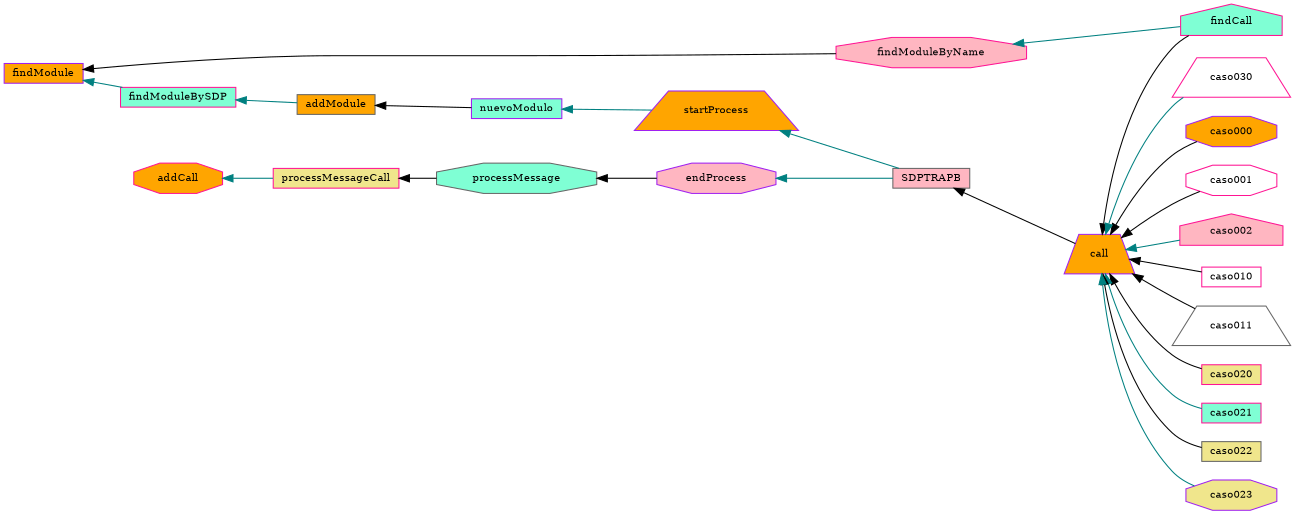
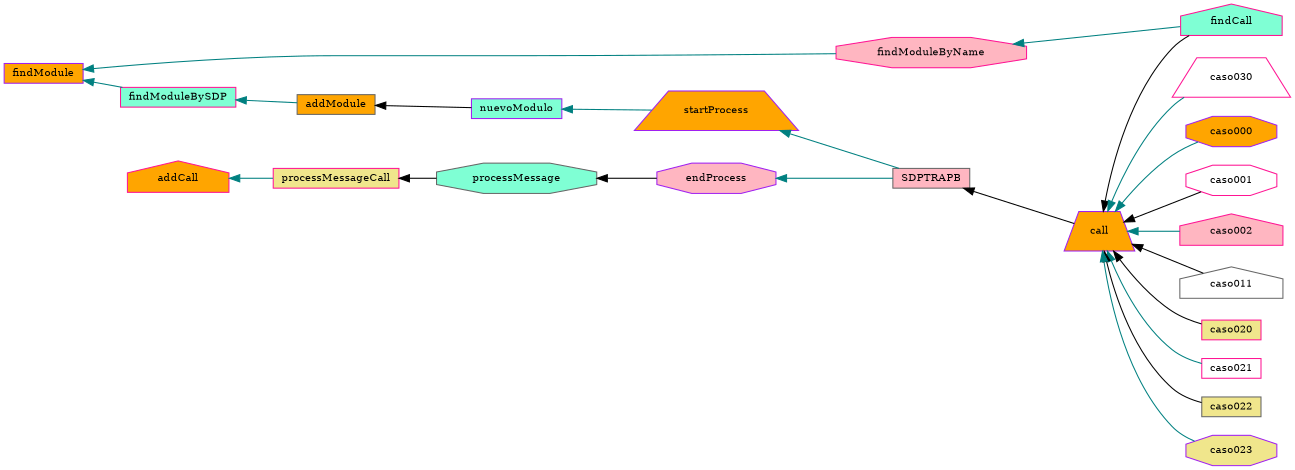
(465, 56) -> (465, 56)
(1150, 177) -> (1156, 168)
(178, 178) -> (178, 178)
(1231, 277) -> none
(1231, 326) -> (1231, 284)
(1231, 413) -> (1231, 368)
